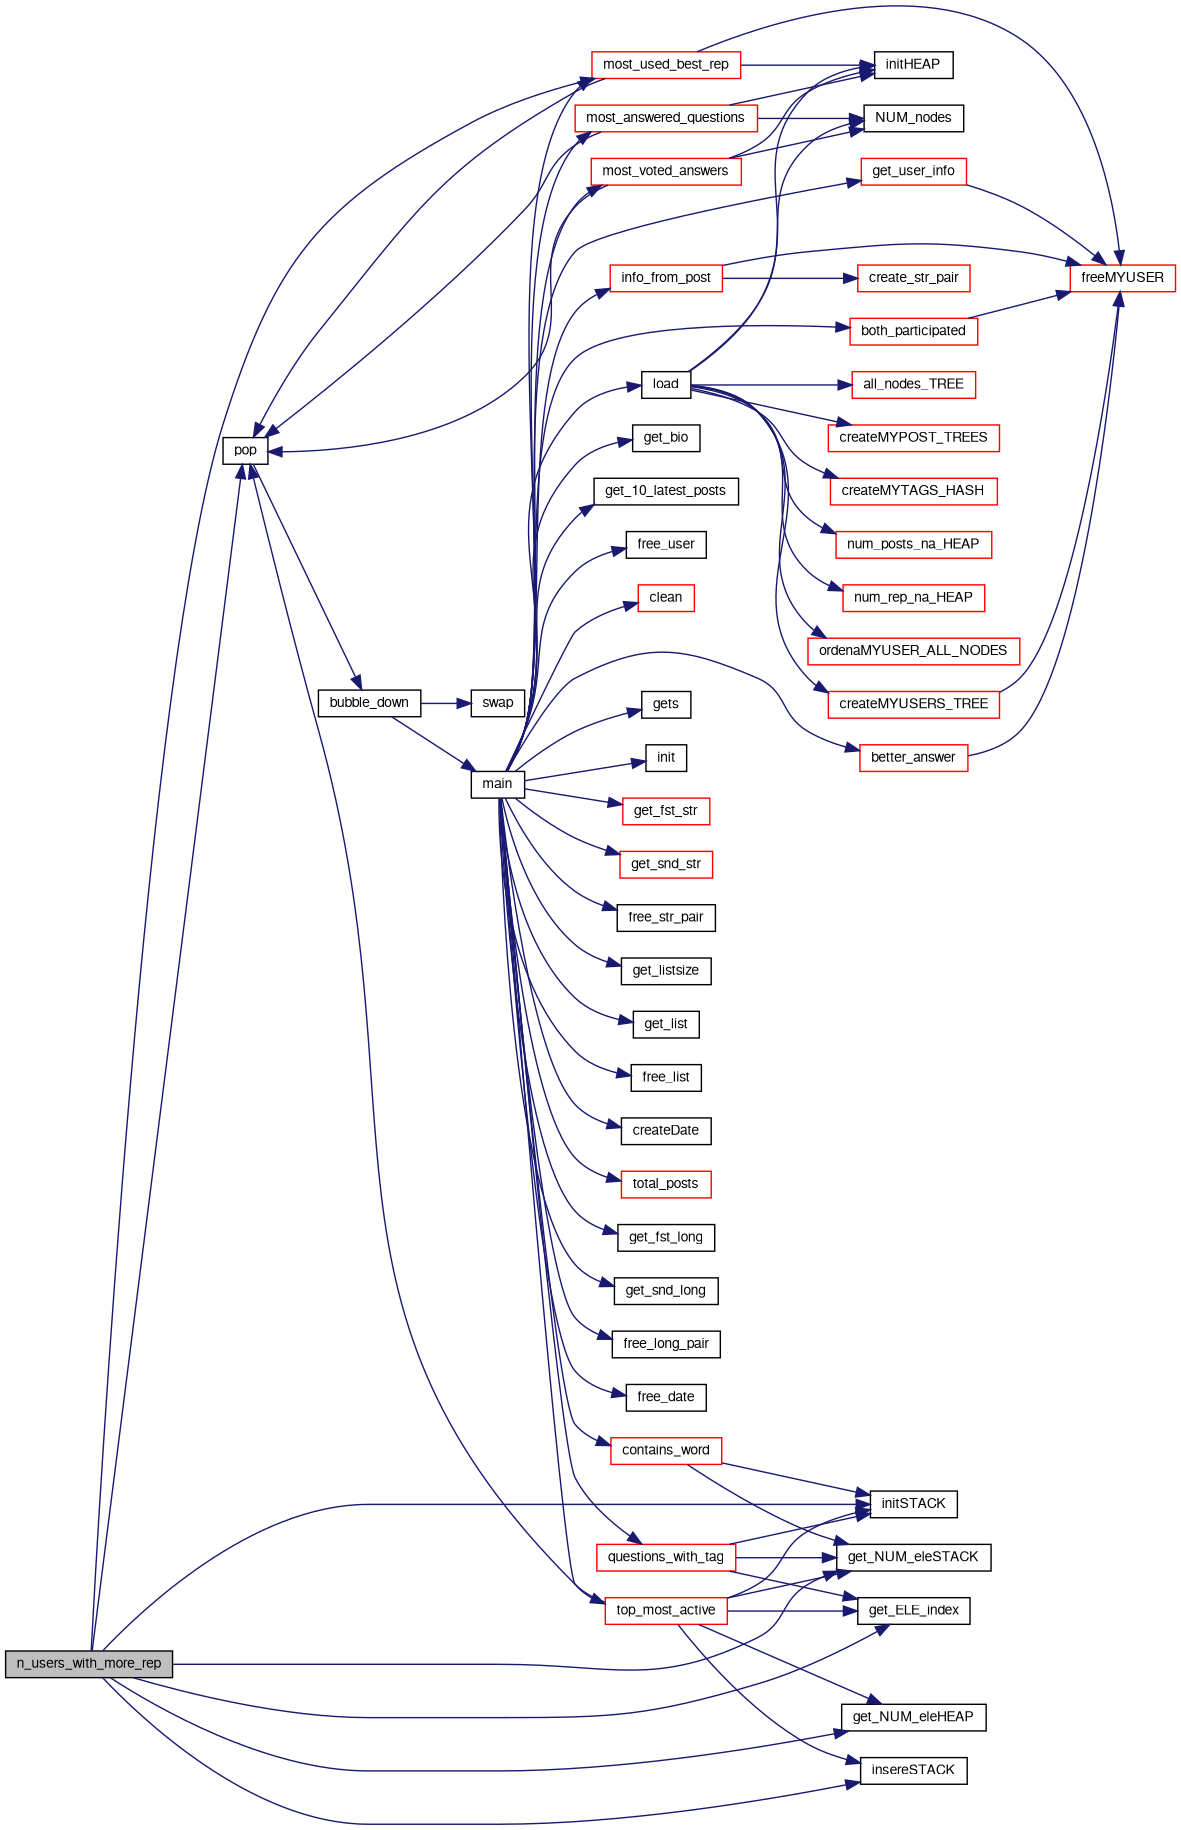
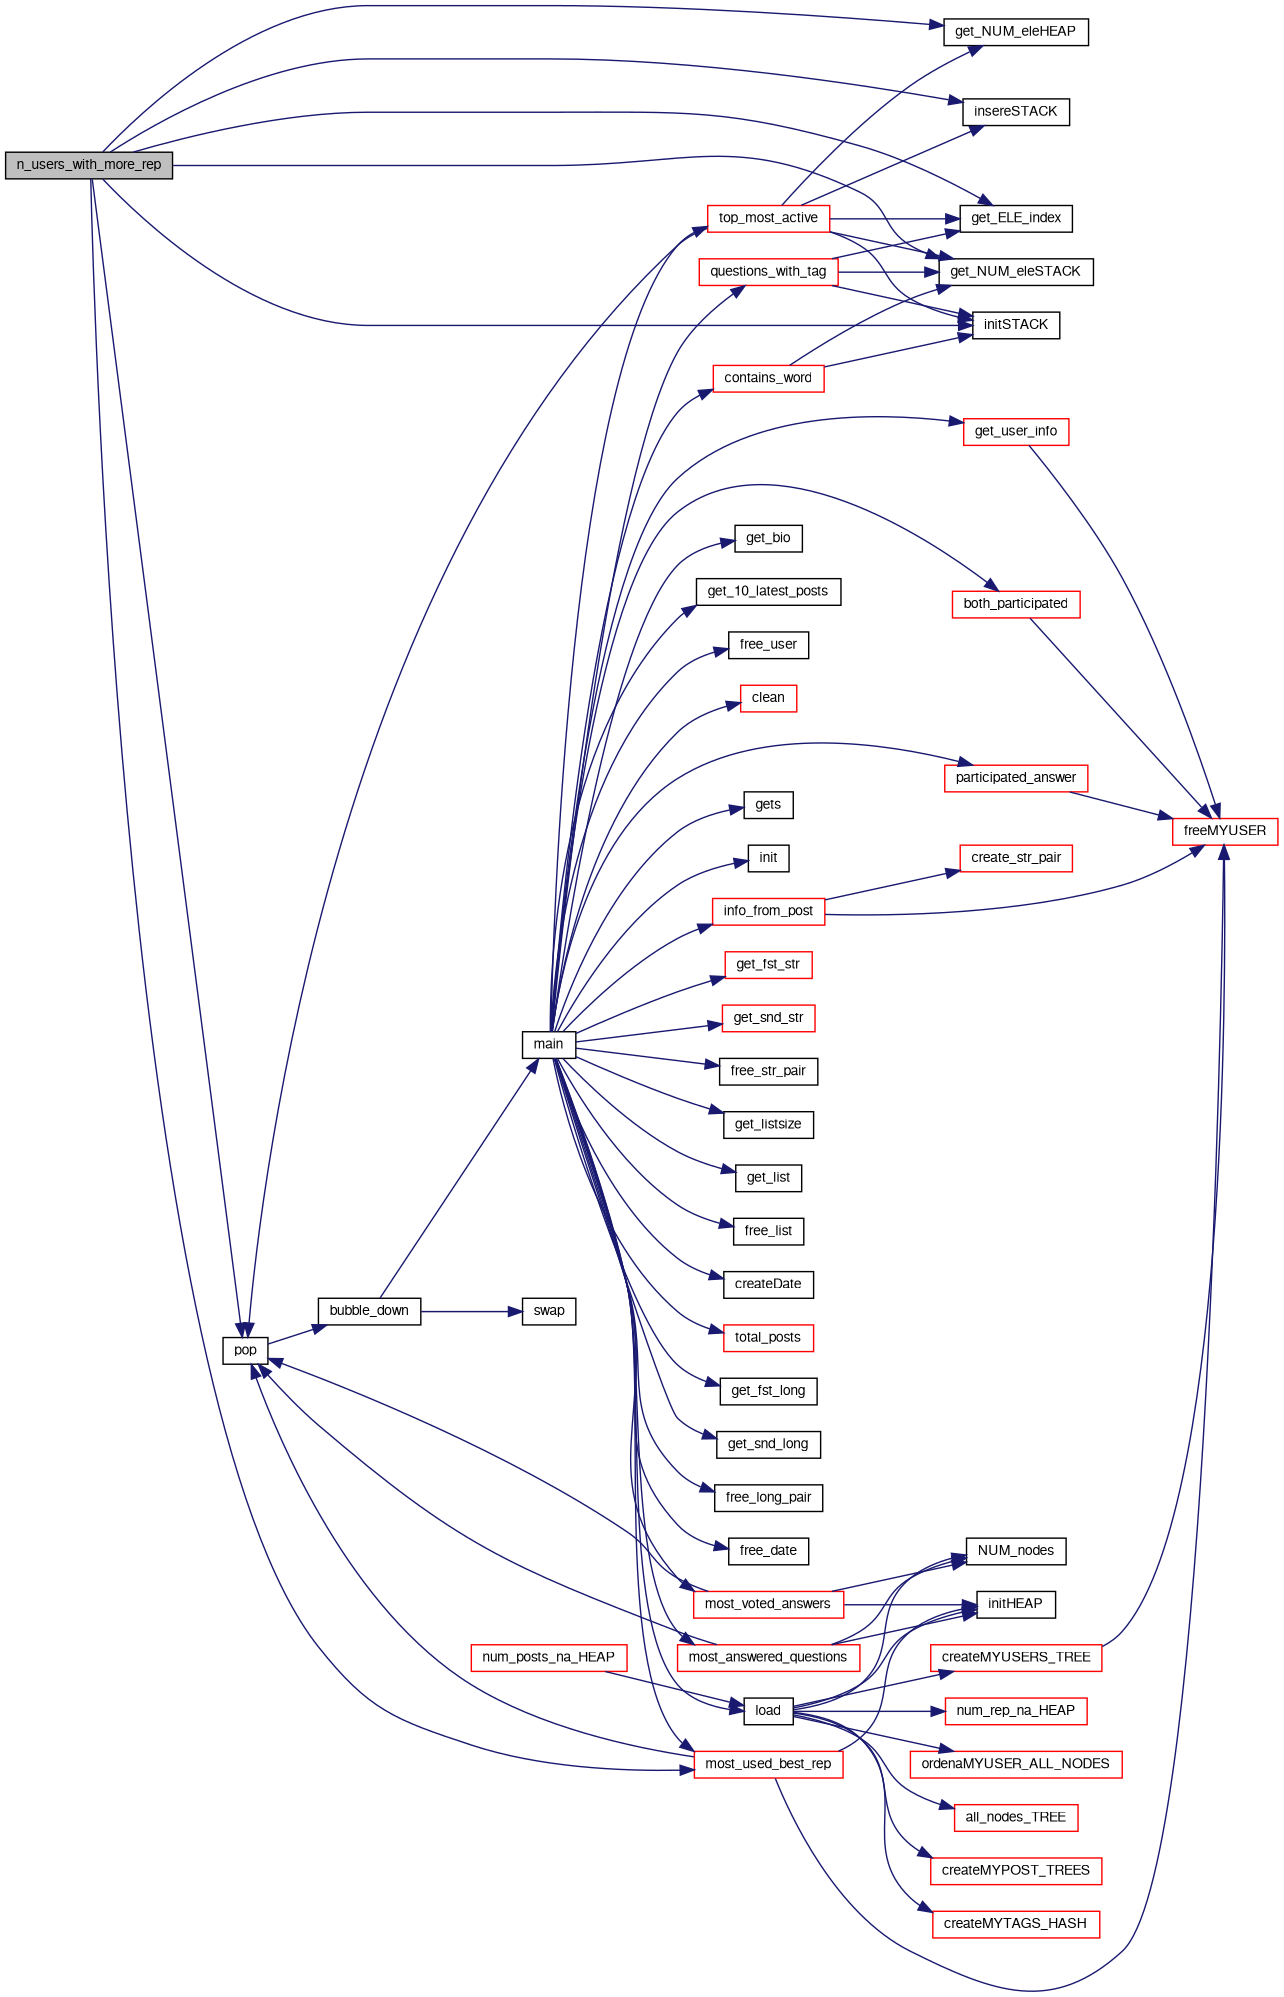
(777, 439) -> (668, 1687)
(914, 758) -> (1016, 779)
